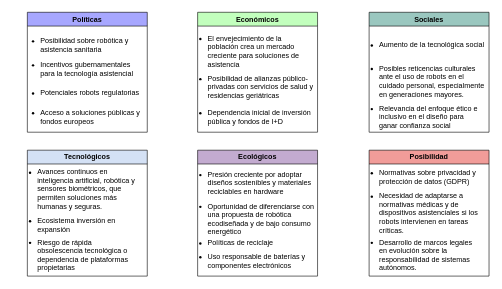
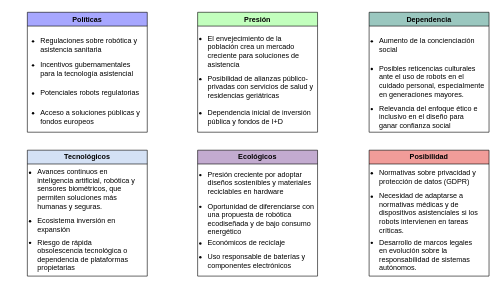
(258, 20) -> (258, 20)
(429, 20) -> (429, 20)
(79, 45) -> (79, 45)
(412, 45) -> (417, 45)
(223, 243) -> (226, 243)
